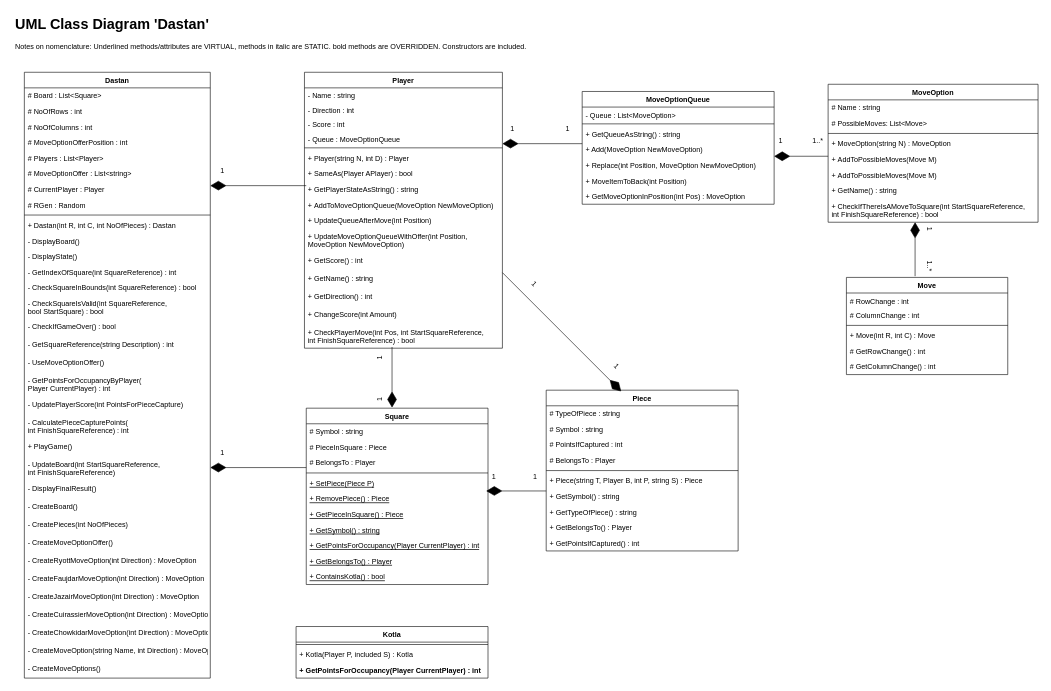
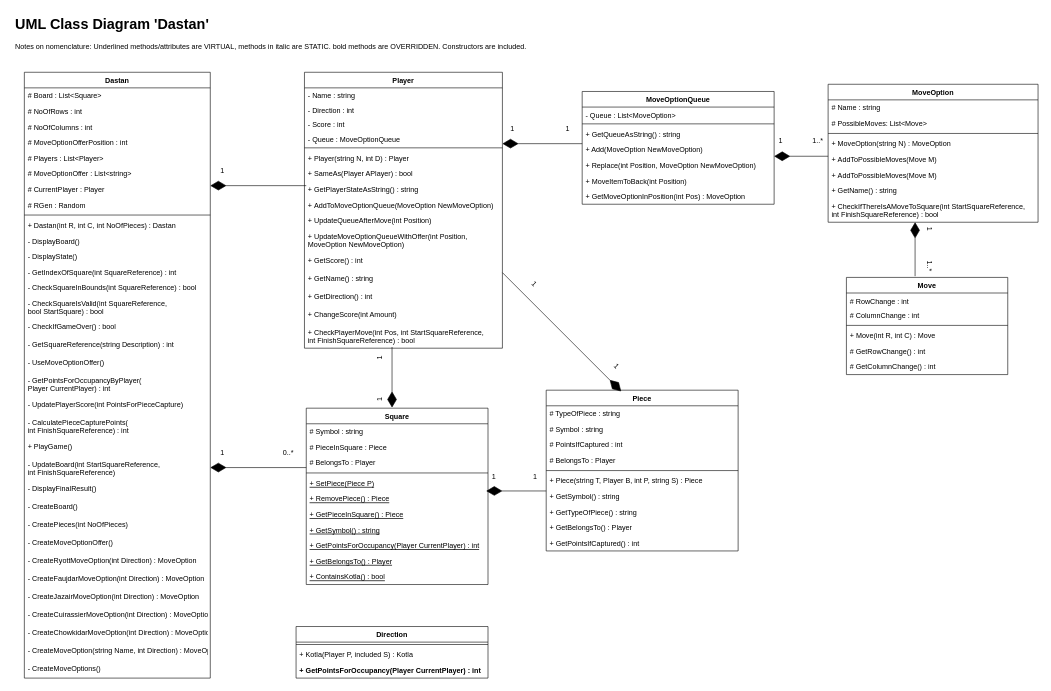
none -> (289, 453)
(392, 635) -> (392, 635)
